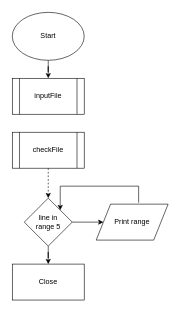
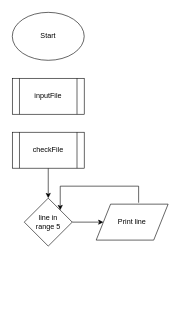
(48, 69) -> none
(48, 181) -> (48, 181)
(132, 222) -> (132, 222)
(48, 255) -> none
(48, 282) -> none
